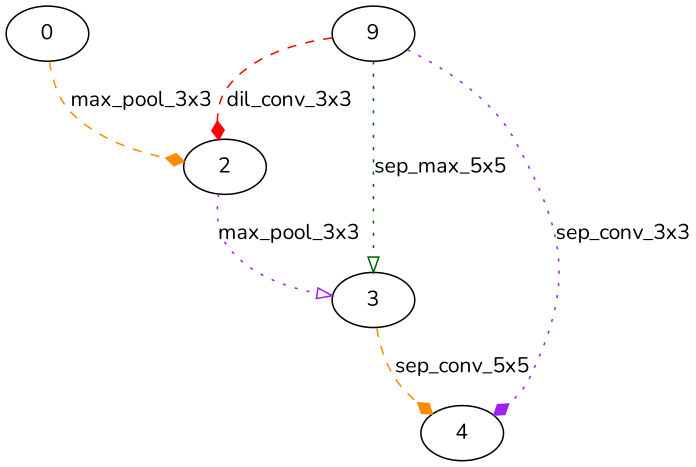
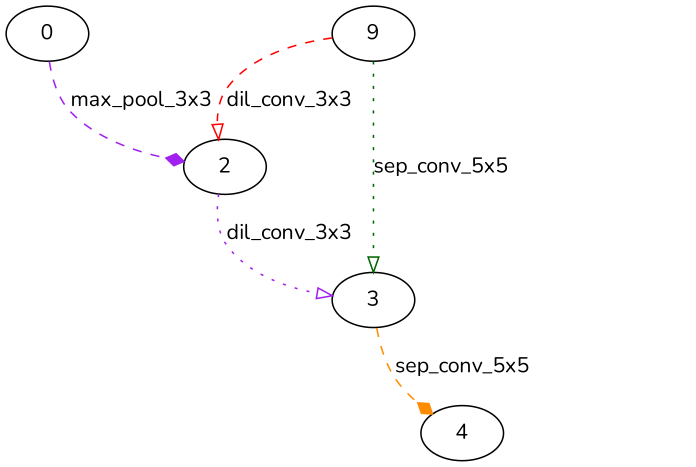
(259, 61) -> (259, 61)
(91, 128) -> (91, 128)
(441, 167) -> (441, 167)
(545, 204) -> none
(289, 233) -> (289, 233)
